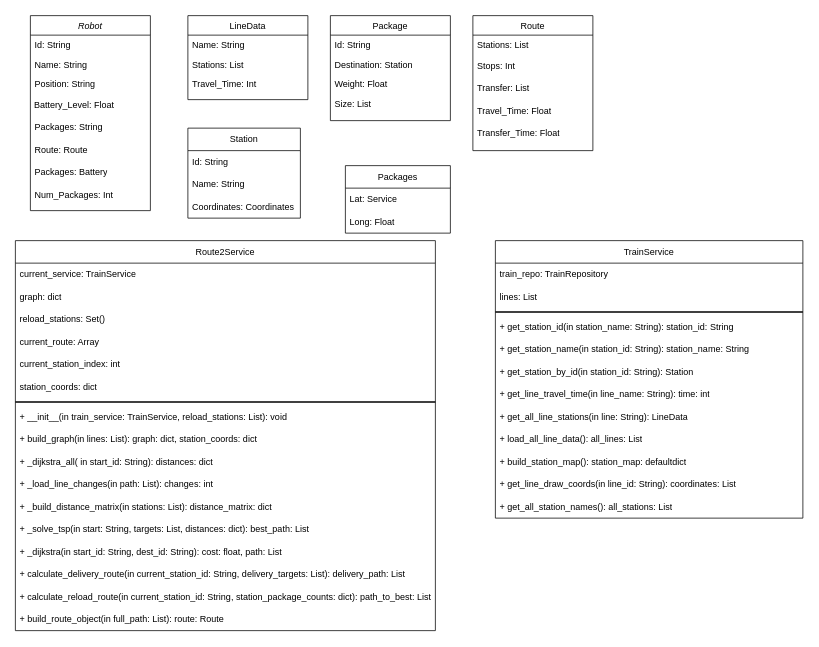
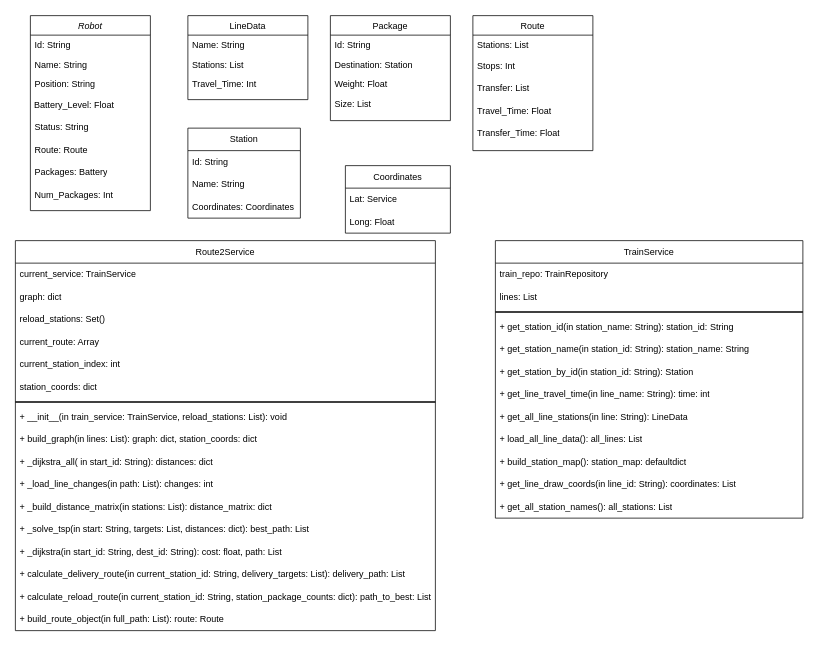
(72, 127) -> (67, 127)
(398, 177) -> (398, 177)
